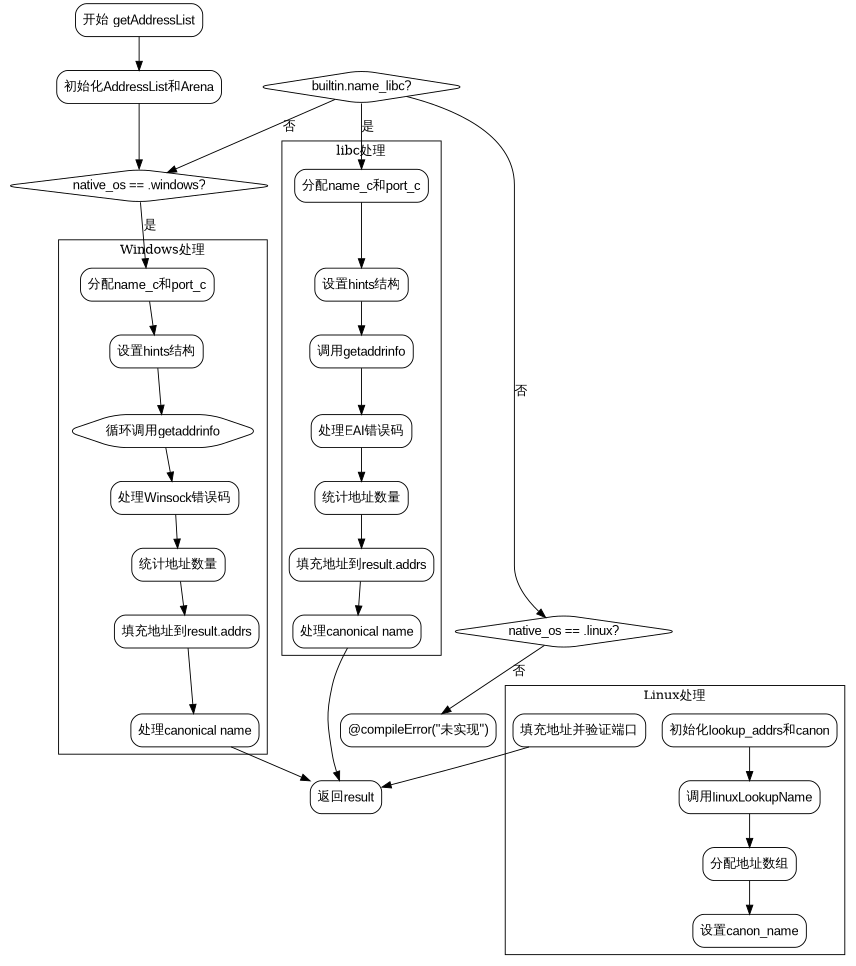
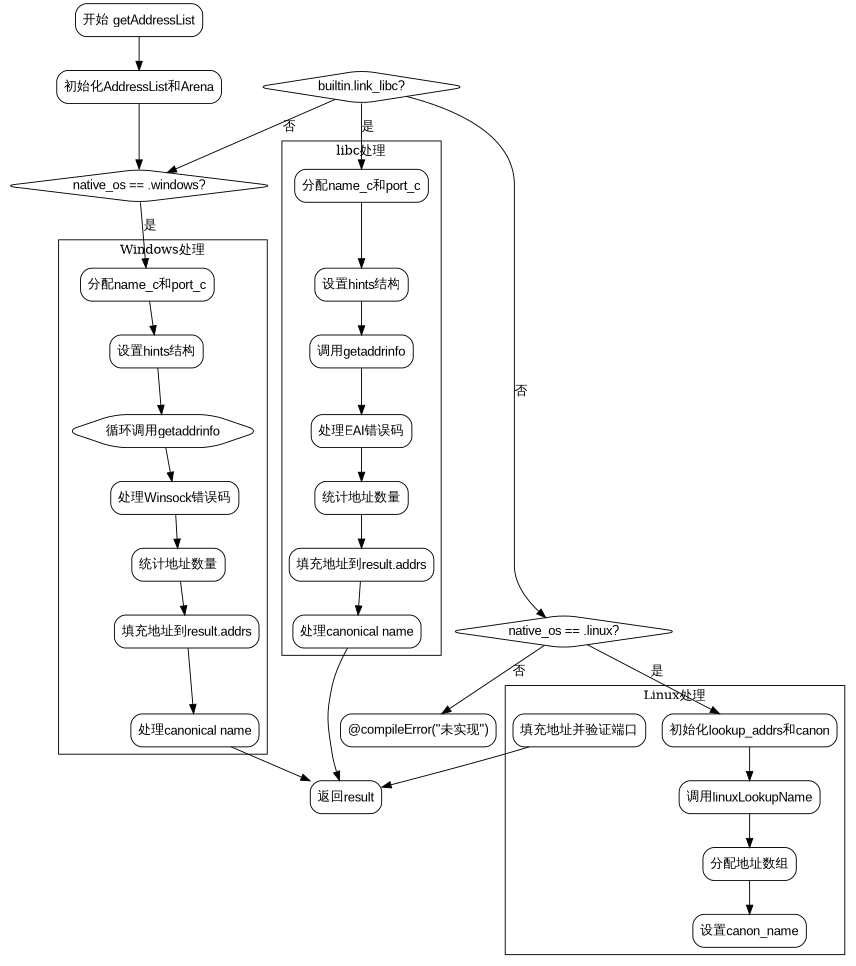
(362, 87) -> (362, 87)
none -> (649, 677)
